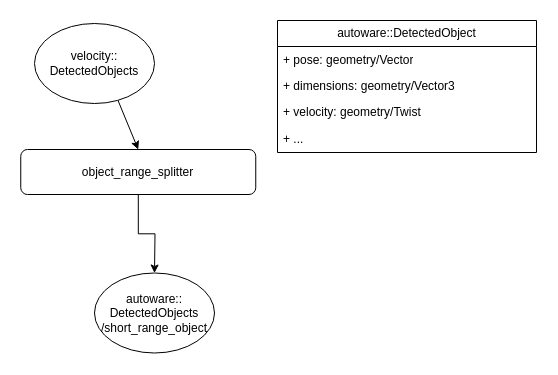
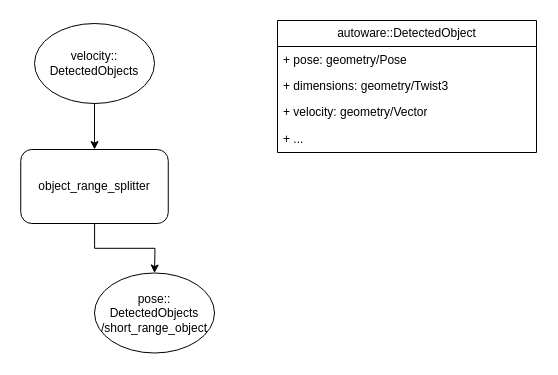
(356, 61) -> (349, 61)
(377, 87) -> (372, 87)
(362, 113) -> (366, 113)
(138, 172) -> (95, 187)
(155, 314) -> (155, 314)
